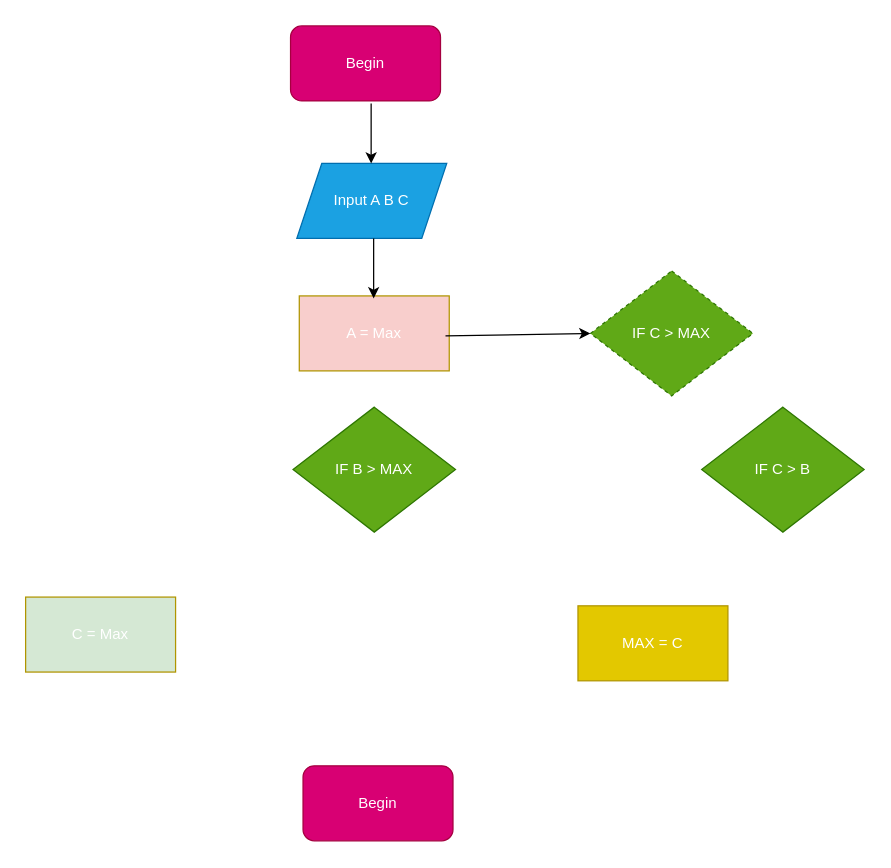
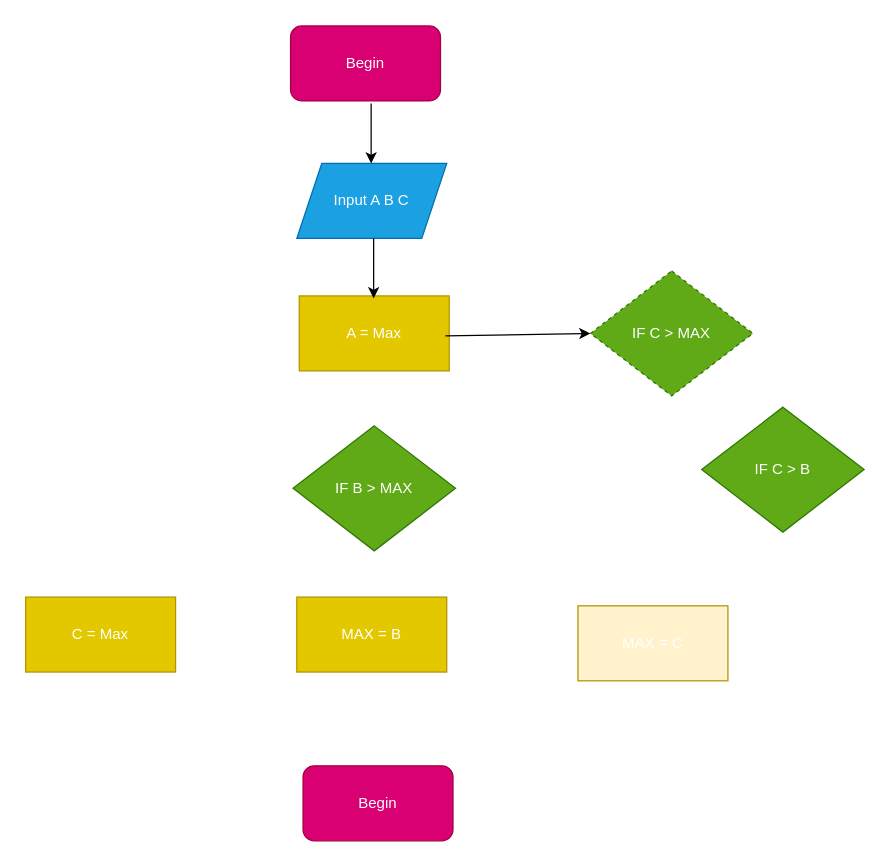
(374, 333) -> (374, 333)
(374, 469) -> (374, 488)
(101, 634) -> (101, 634)
none -> (372, 634)
(653, 643) -> (653, 643)
